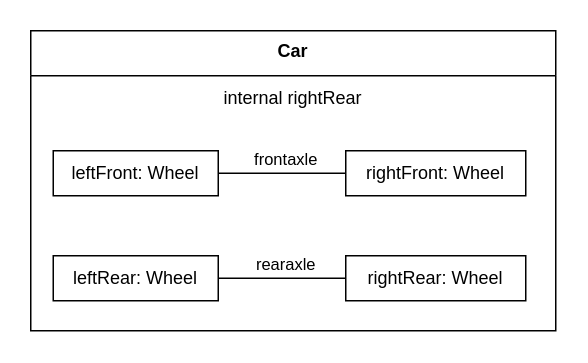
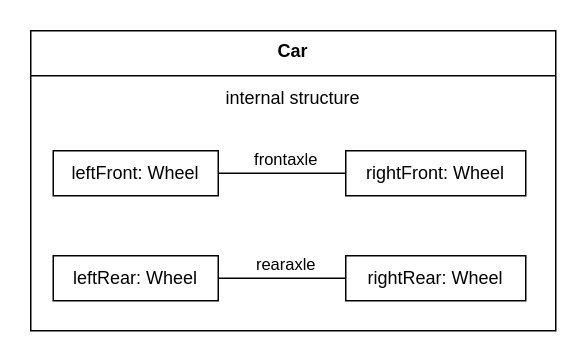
(293, 98) -> (293, 98)
